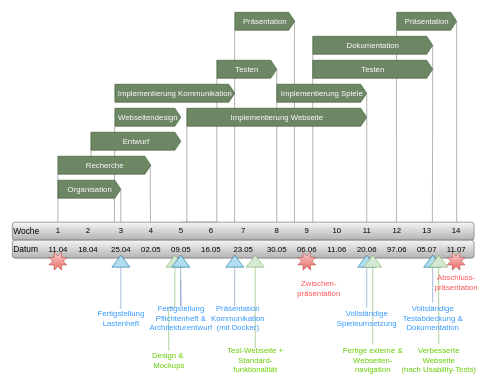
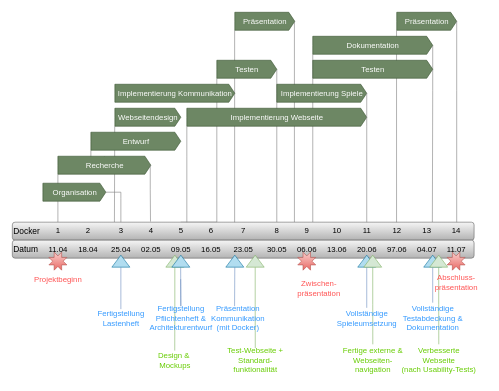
(89, 189) -> (74, 192)
(24, 231) -> (26, 231)
(337, 240) -> (337, 240)
(427, 240) -> (427, 240)
none -> (58, 279)
(169, 360) -> (175, 360)
